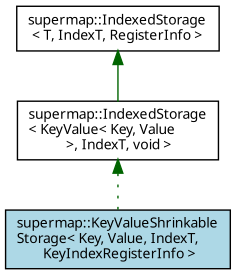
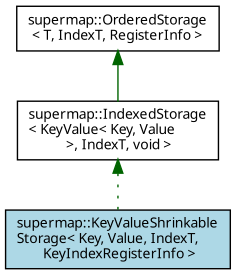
(118, 29) -> (118, 29)
